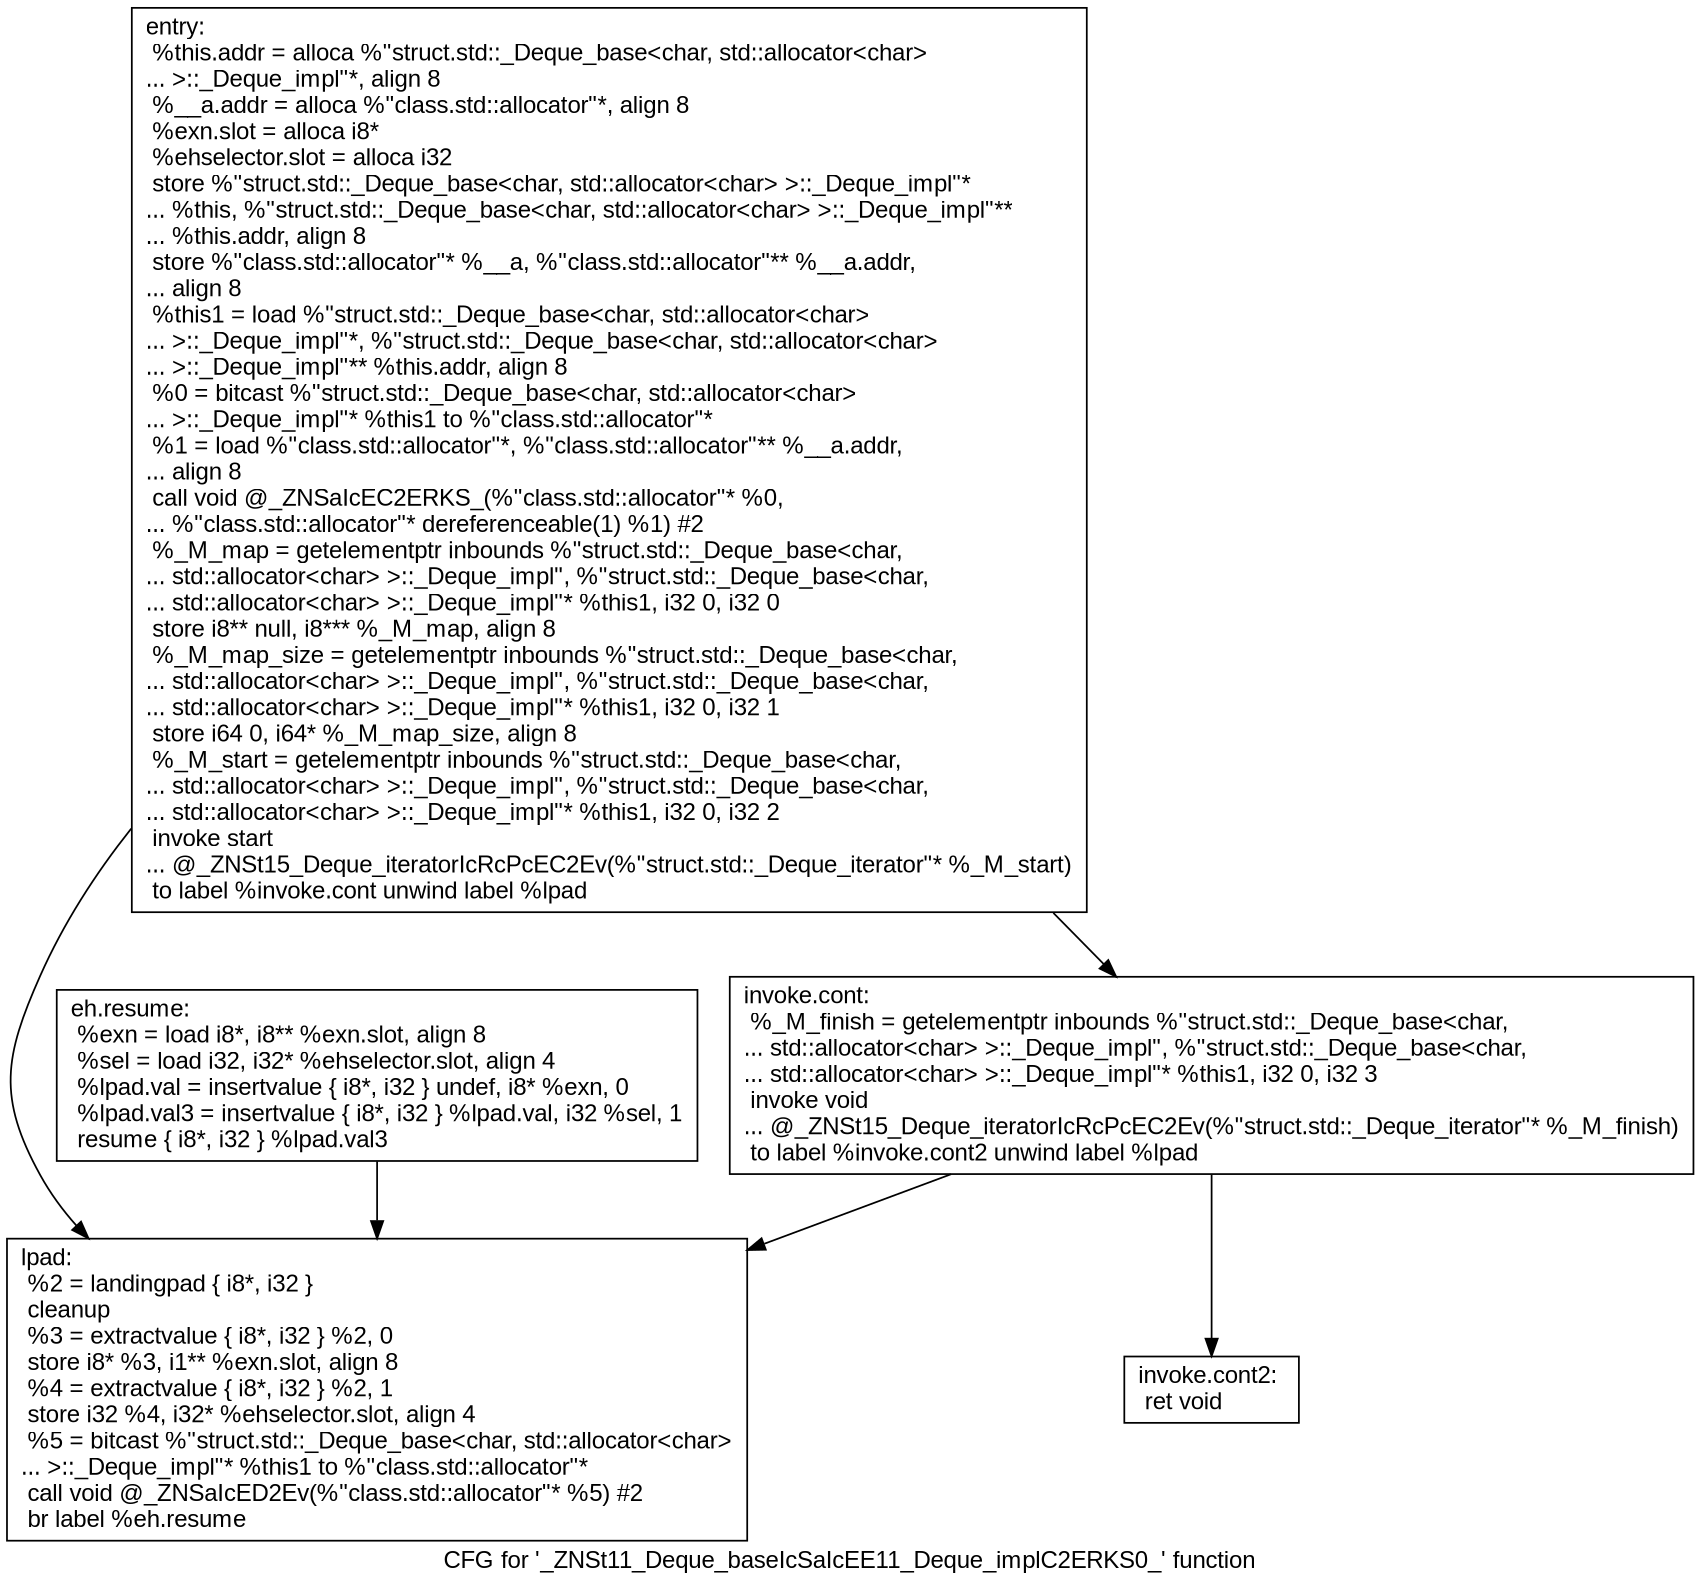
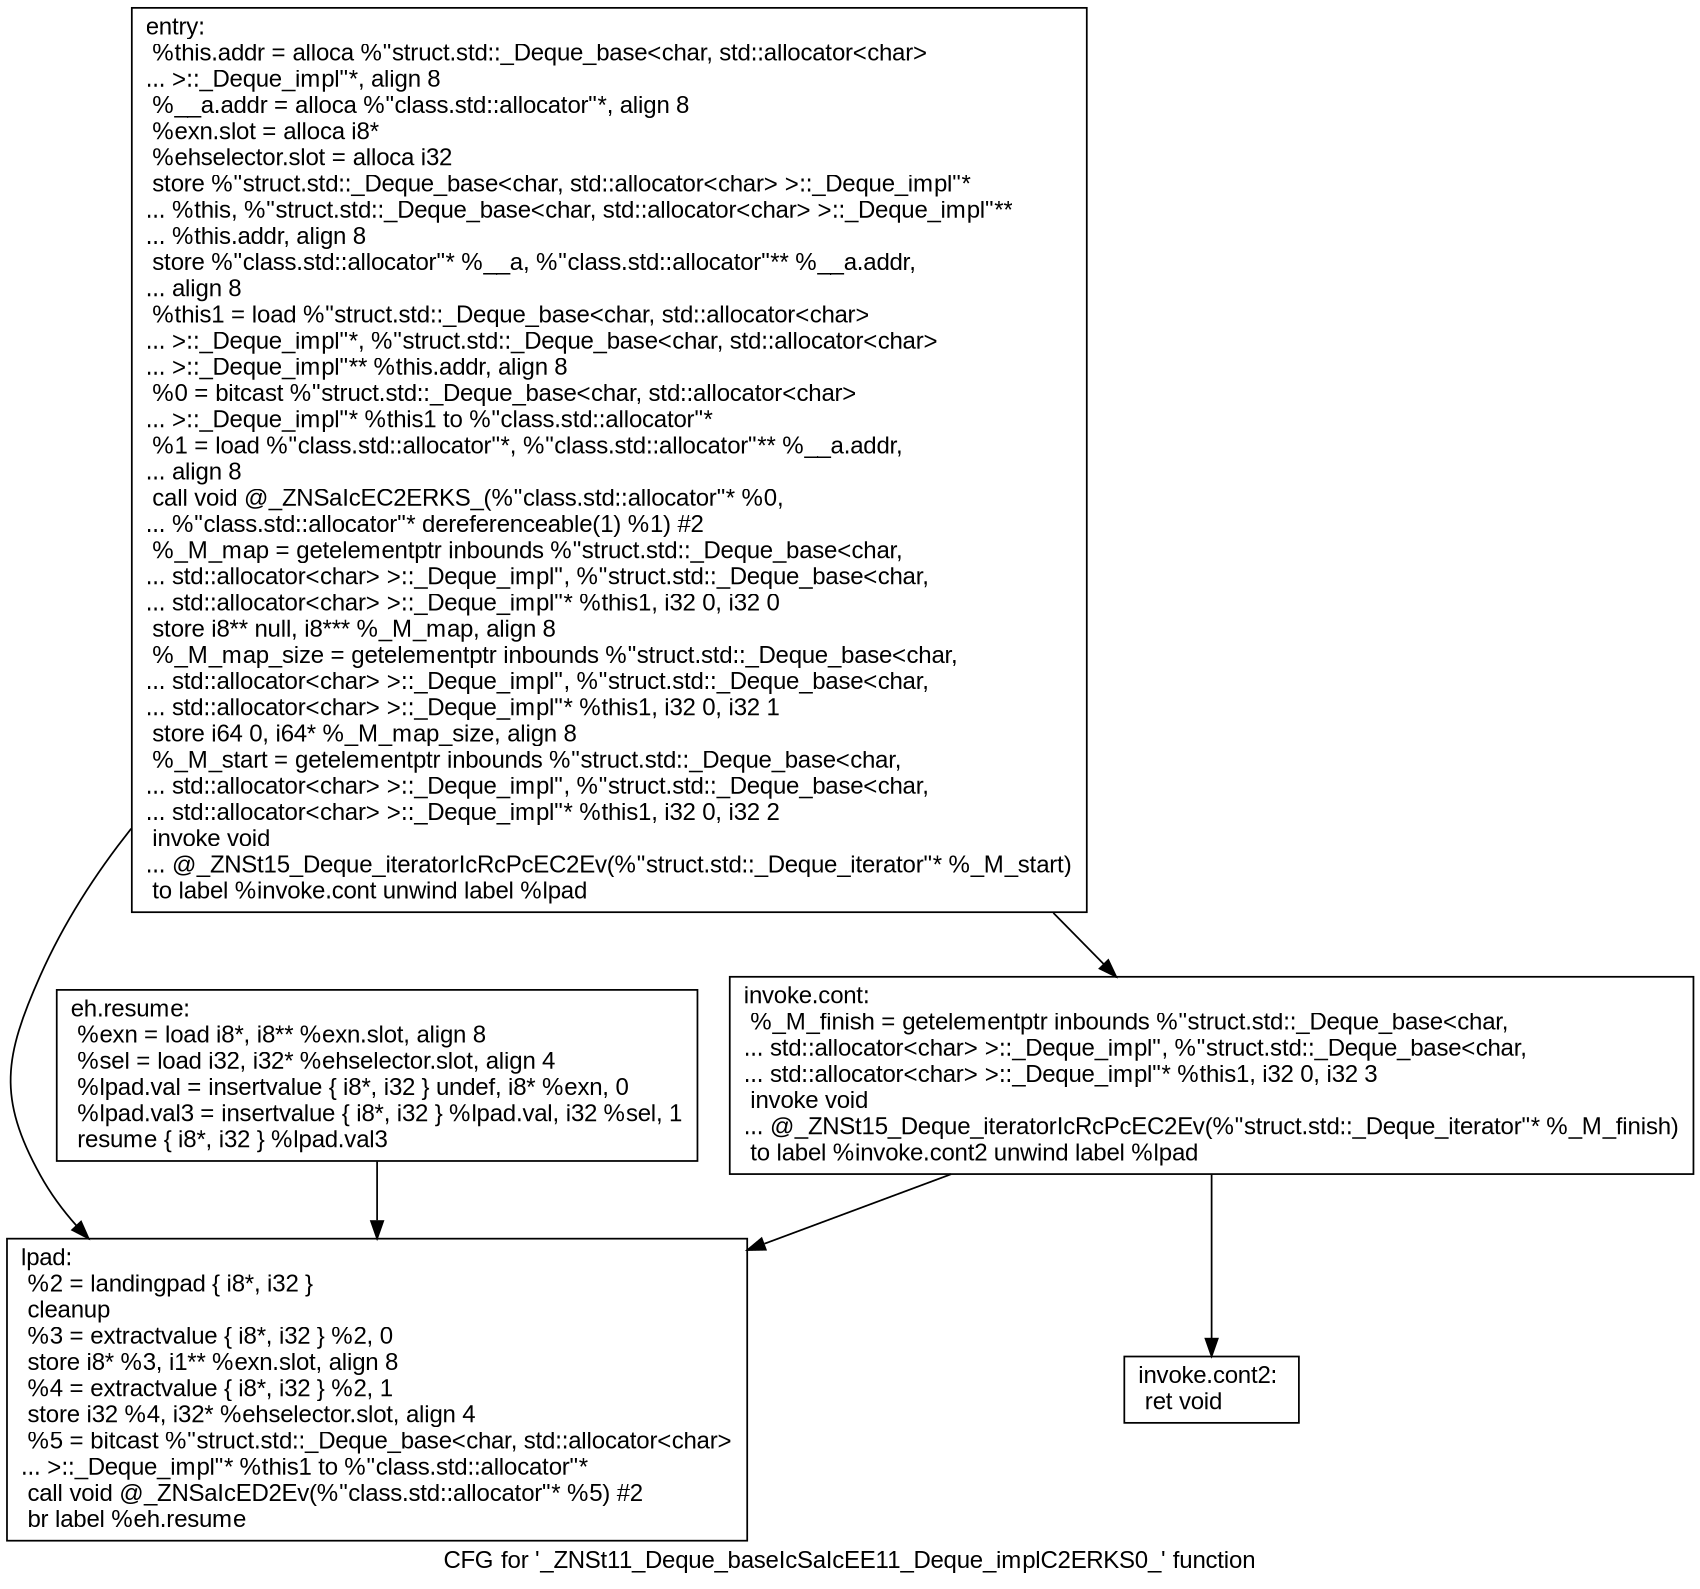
(210, 839) -> (209, 839)
